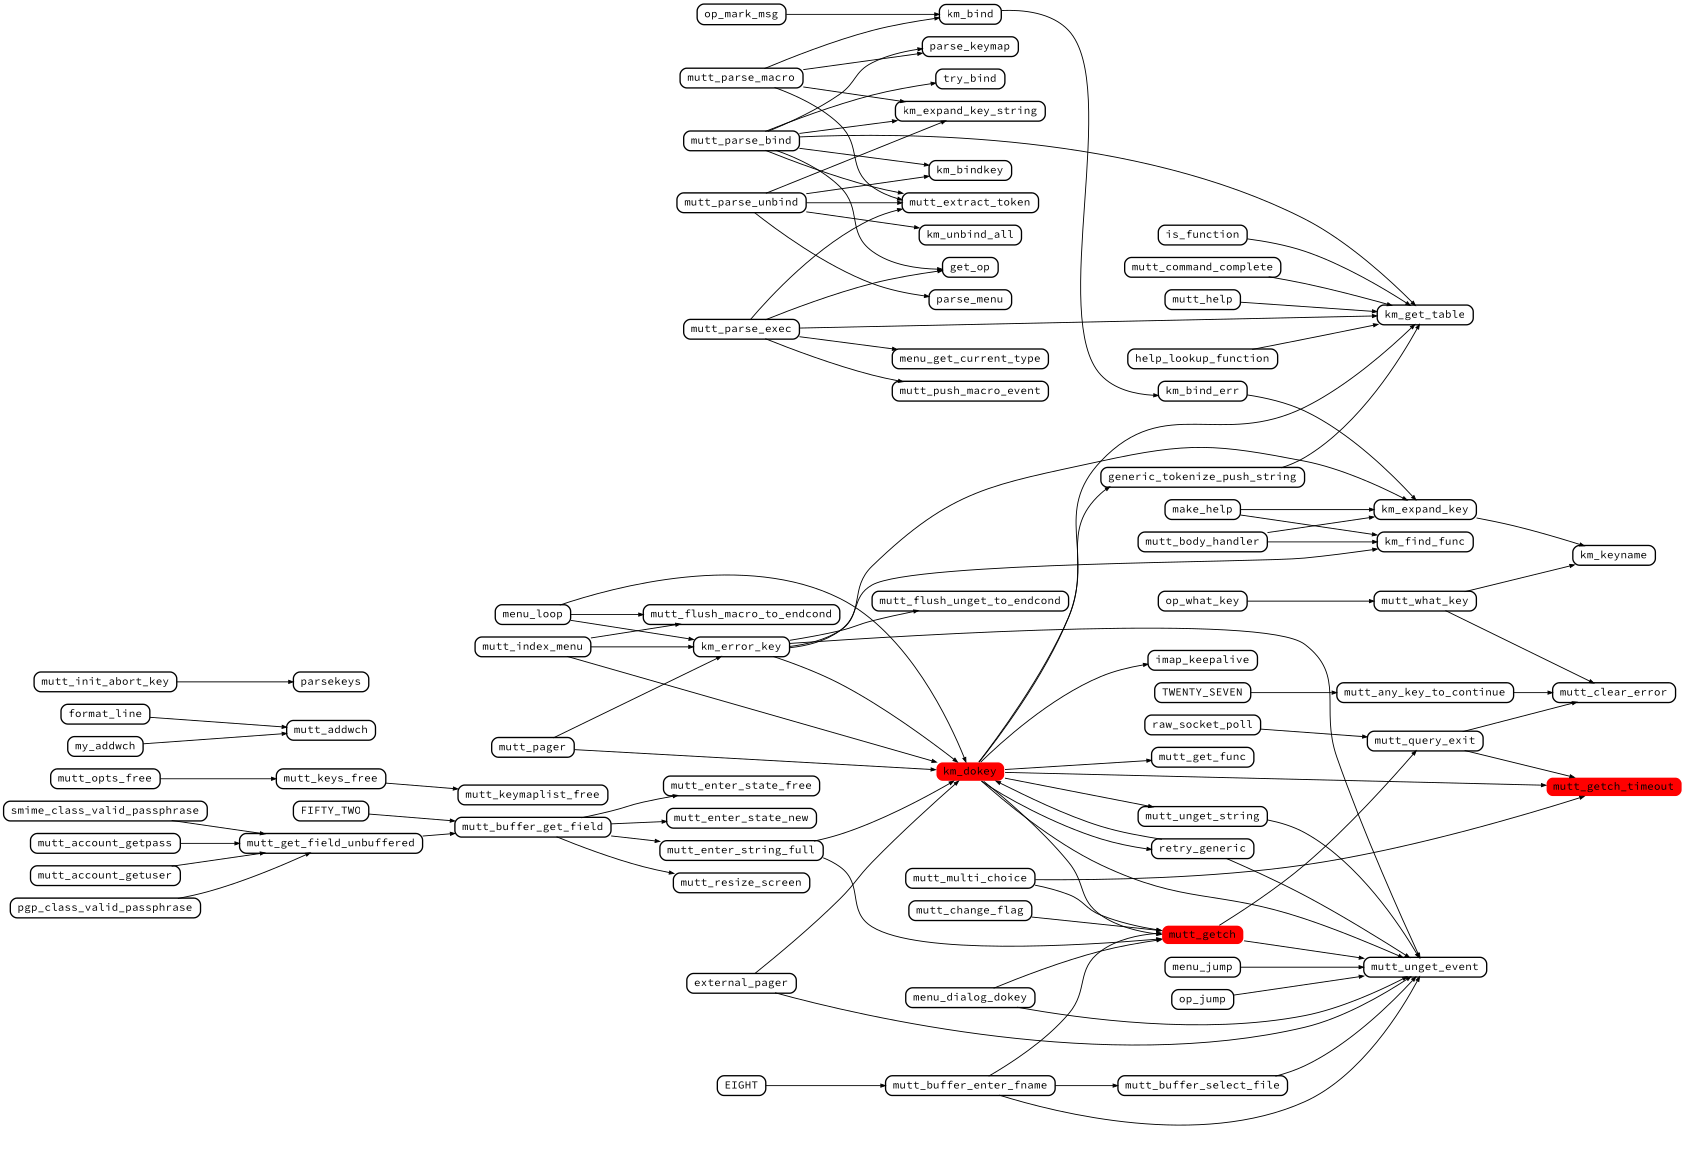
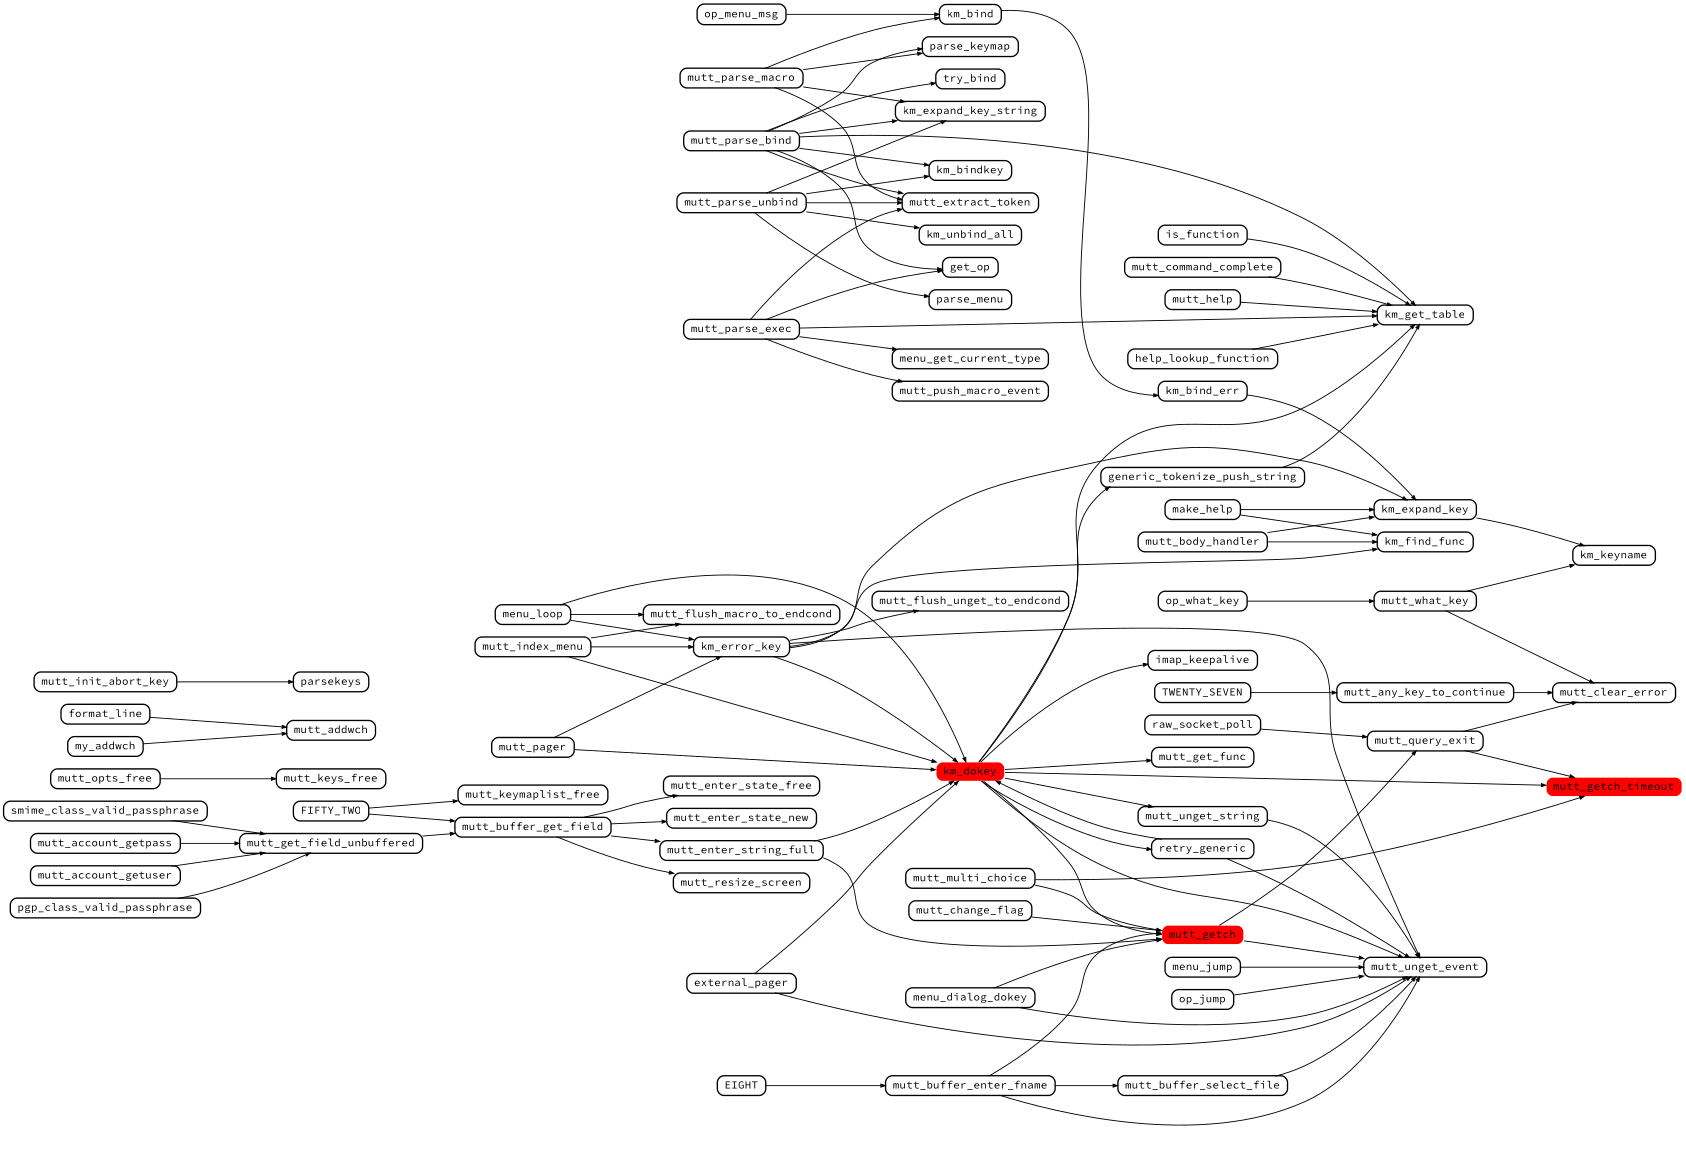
(742, 14) -> (742, 14)
(420, 786) -> (411, 805)
